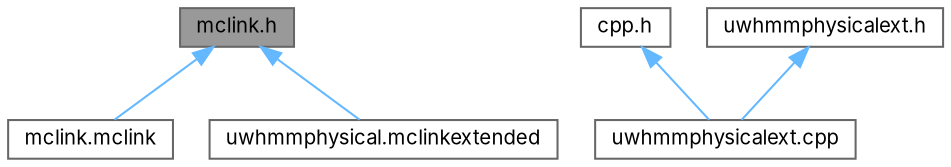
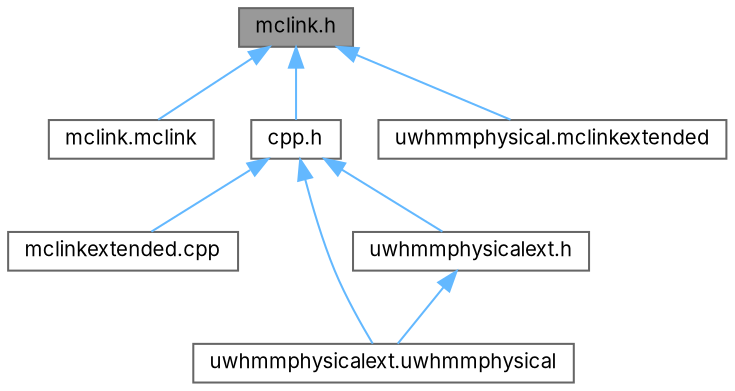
none -> (296, 94)
(725, 139) -> (384, 363)
none -> (392, 201)
none -> (123, 251)
